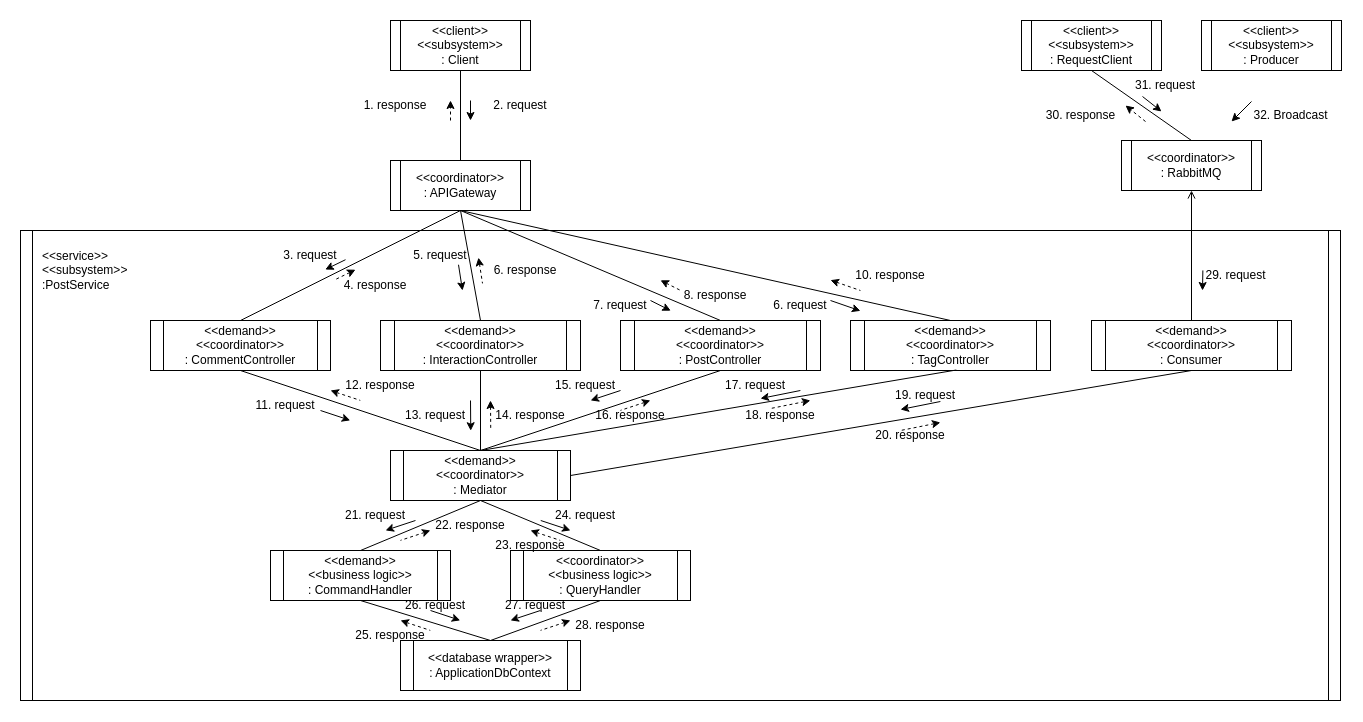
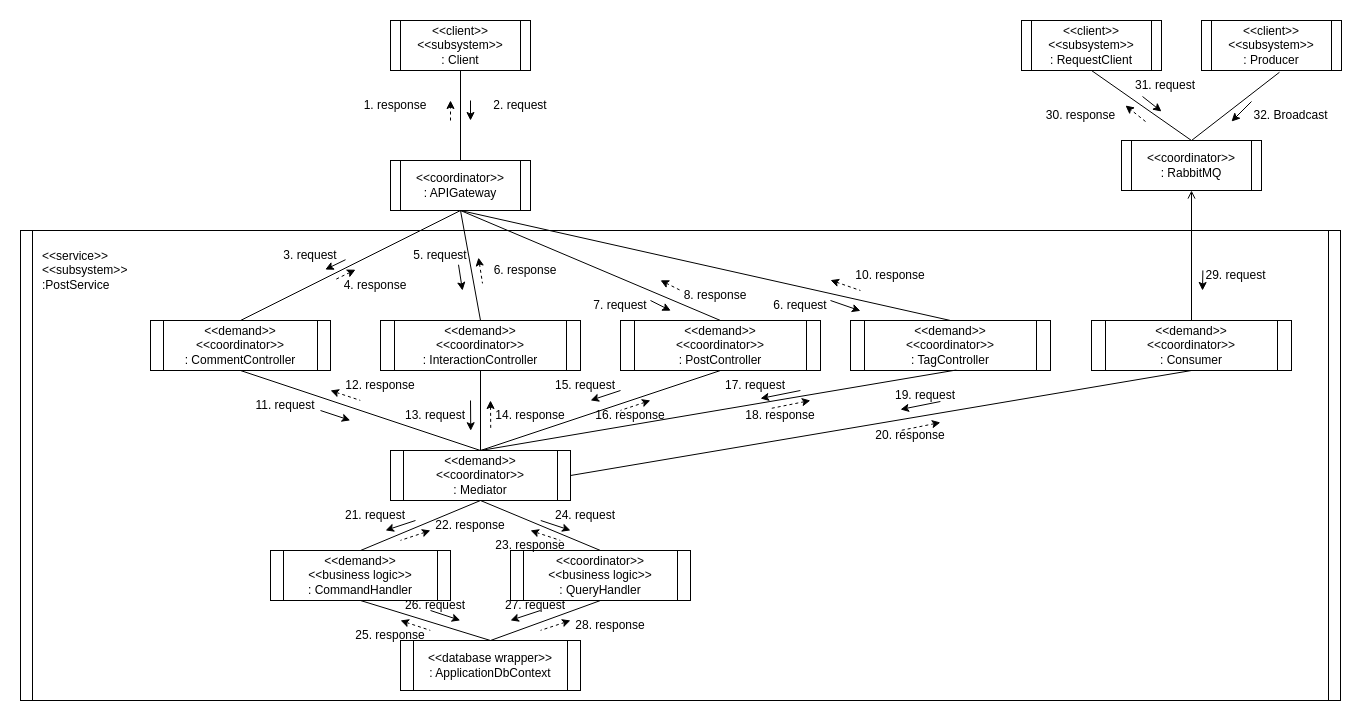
none -> (1235, 107)
